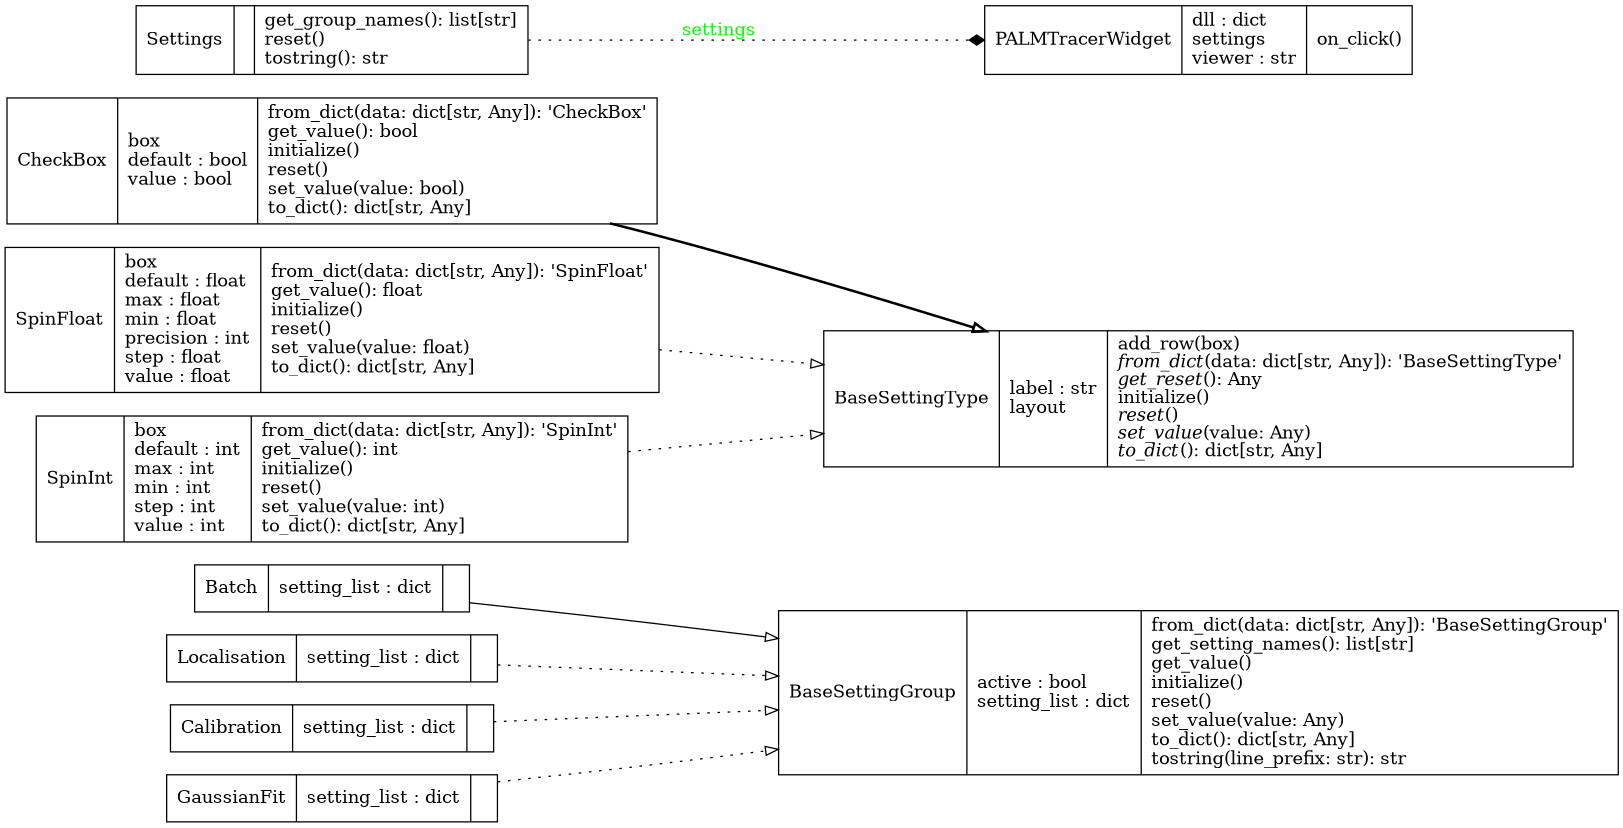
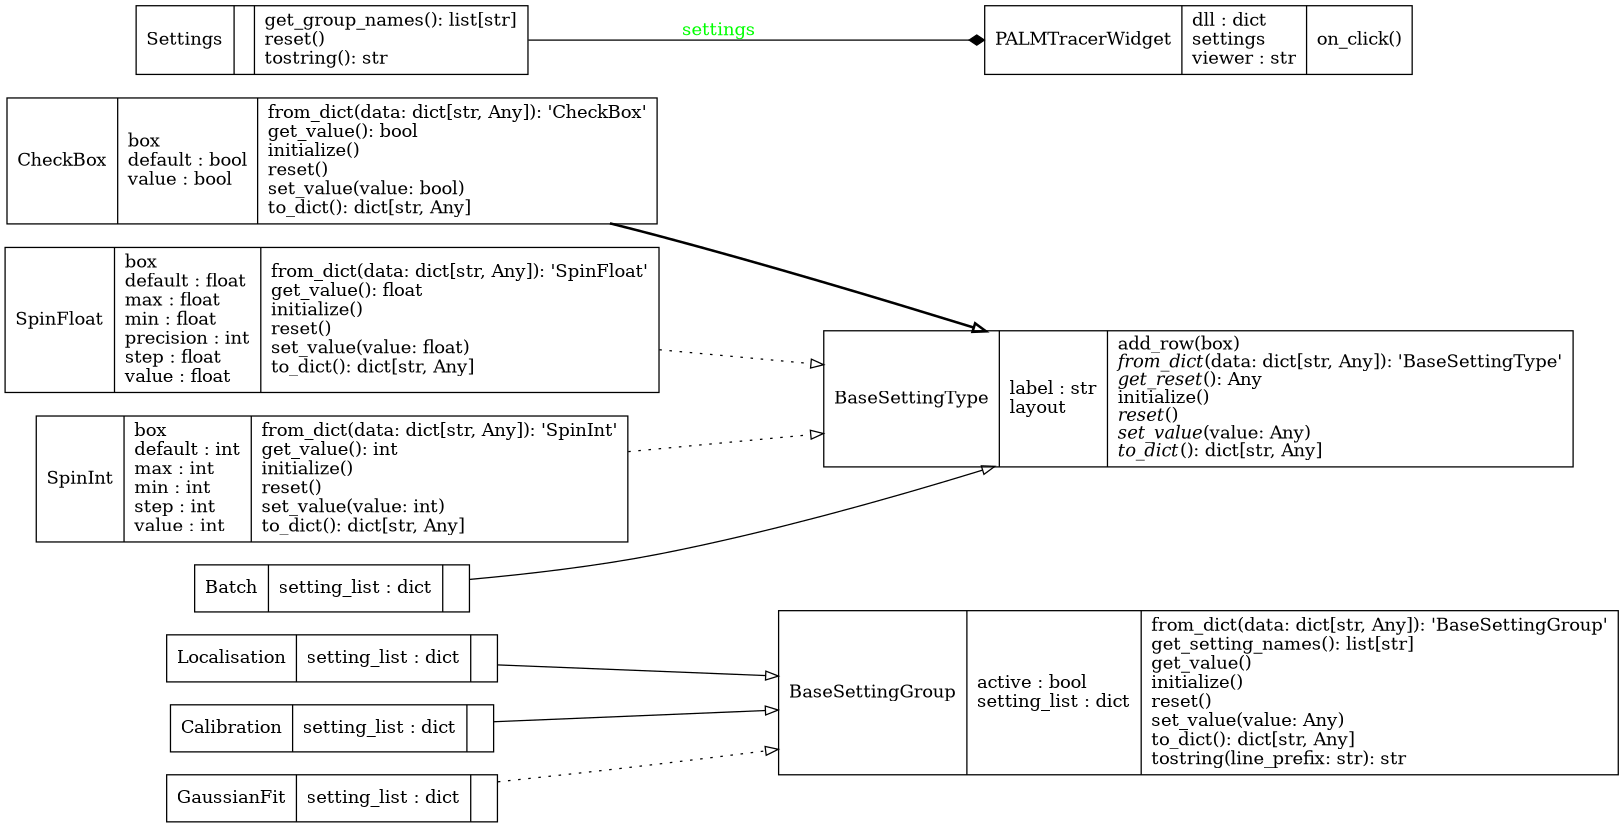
(749, 40) -> (749, 40)
(618, 619) -> (729, 539)
(632, 670) -> (632, 670)
(629, 716) -> (629, 716)
